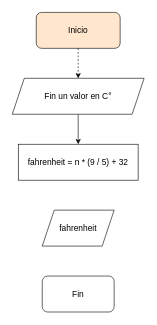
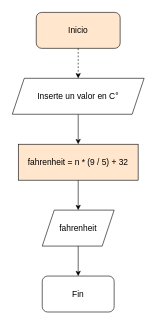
(78, 96) -> (78, 96)
(78, 162) -> (78, 162)
none -> (78, 204)
none -> (78, 270)
